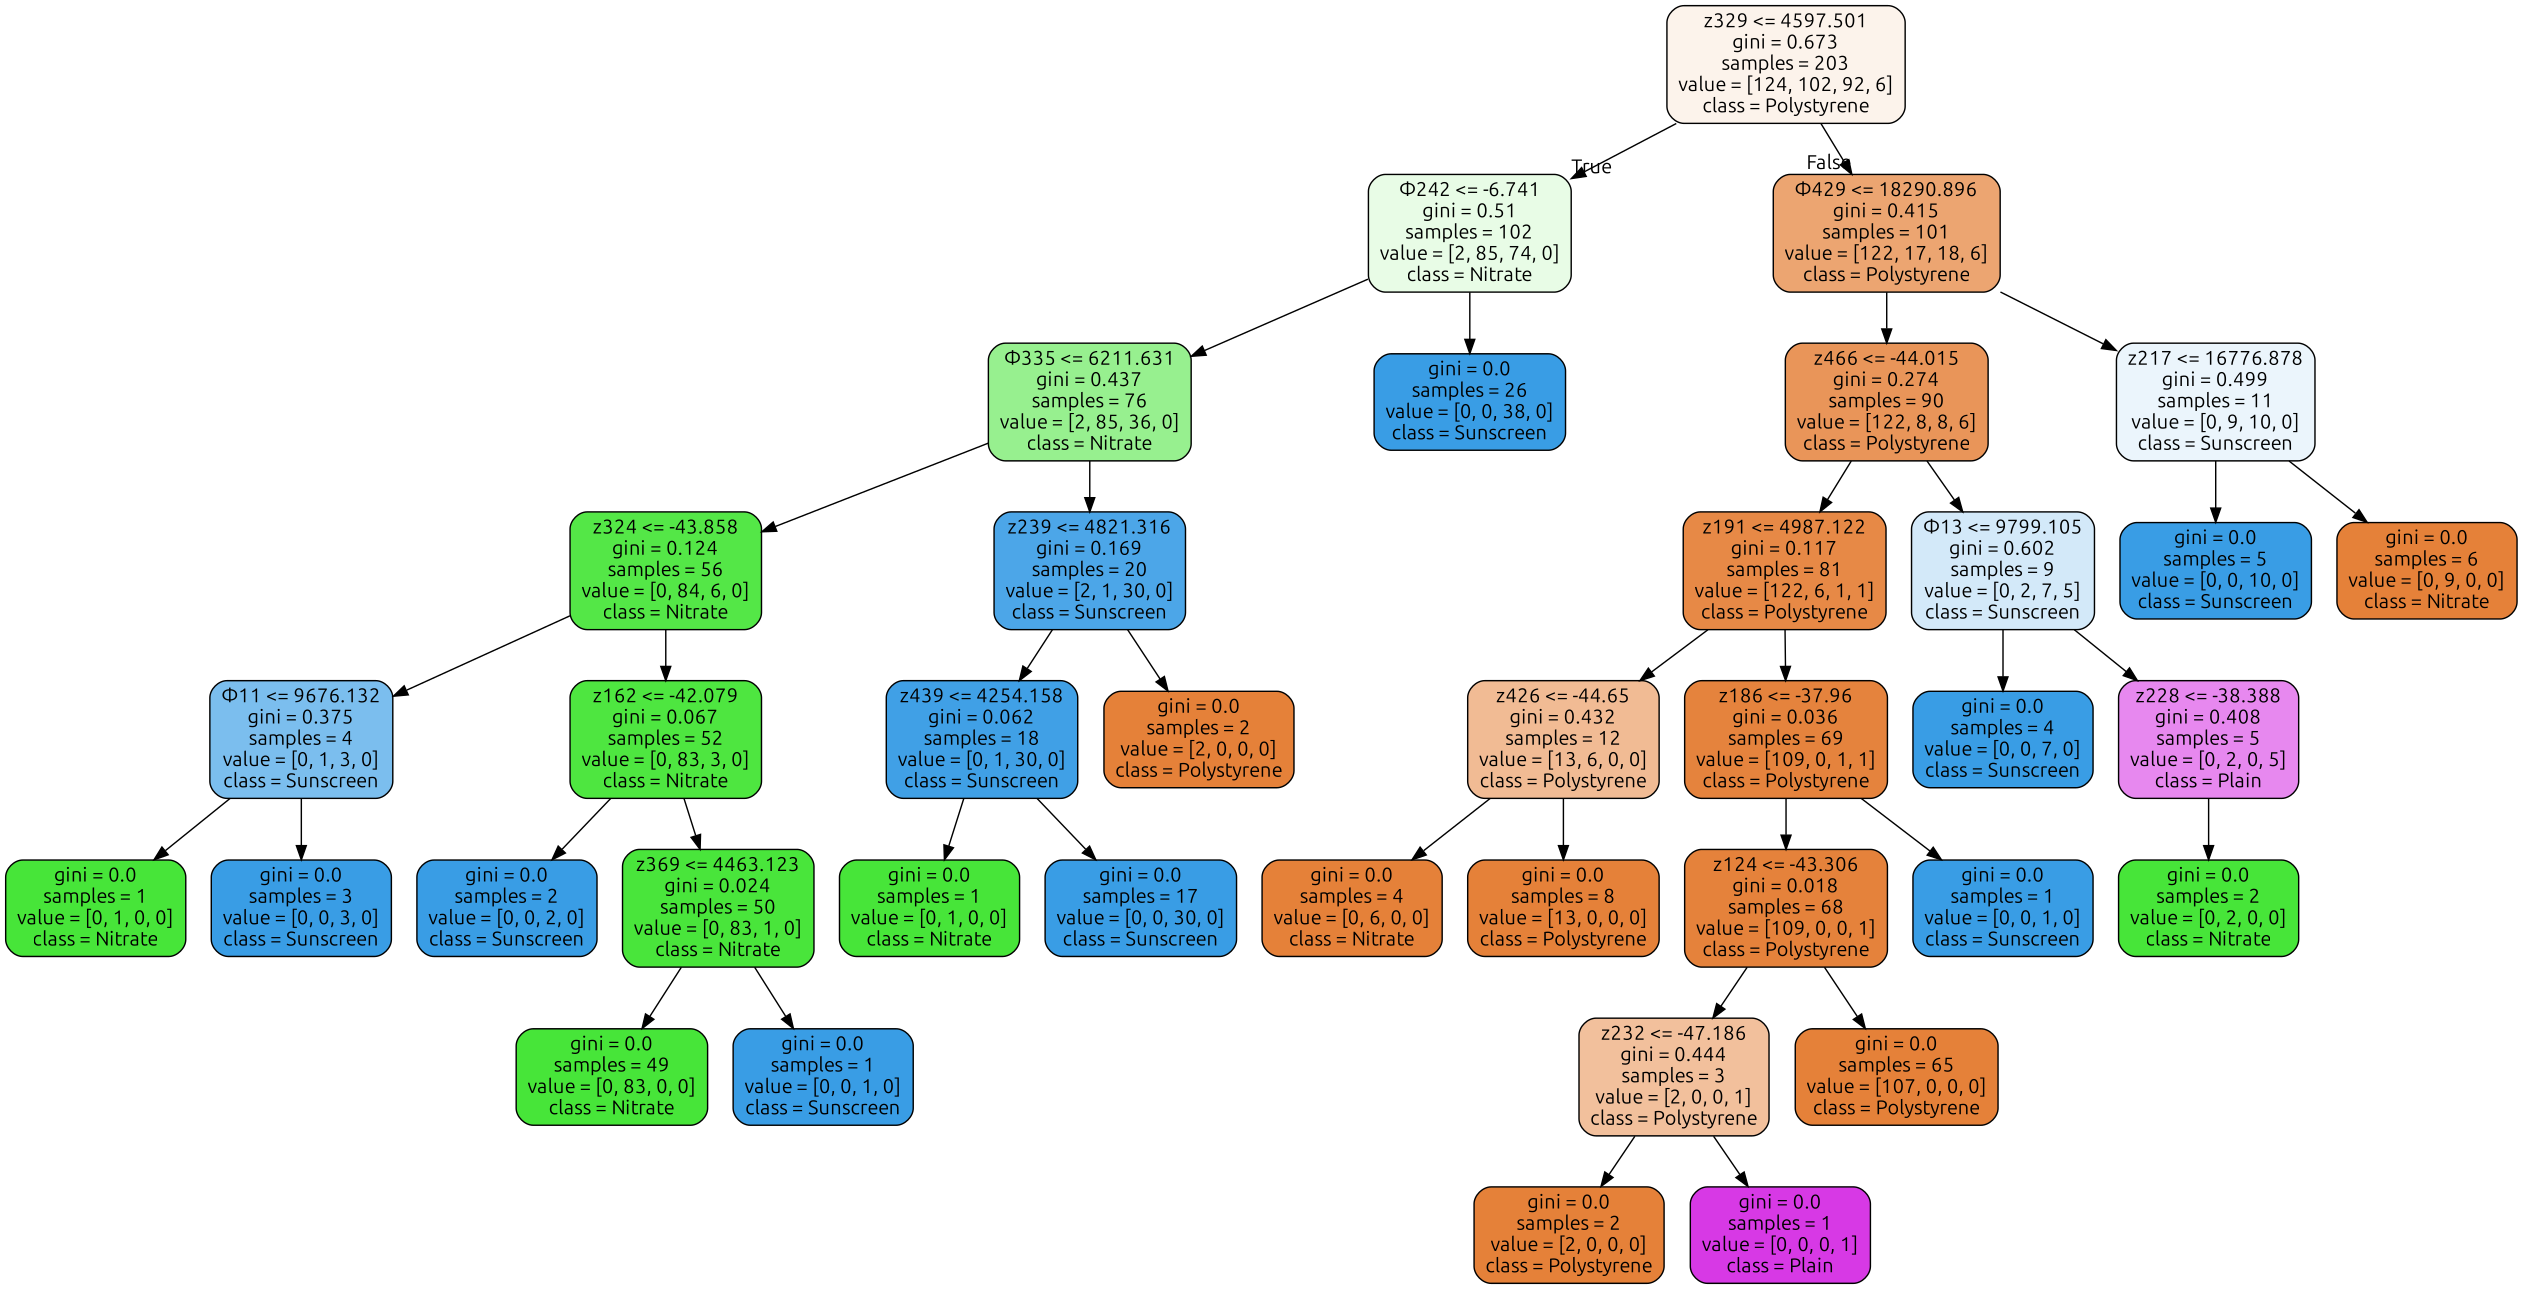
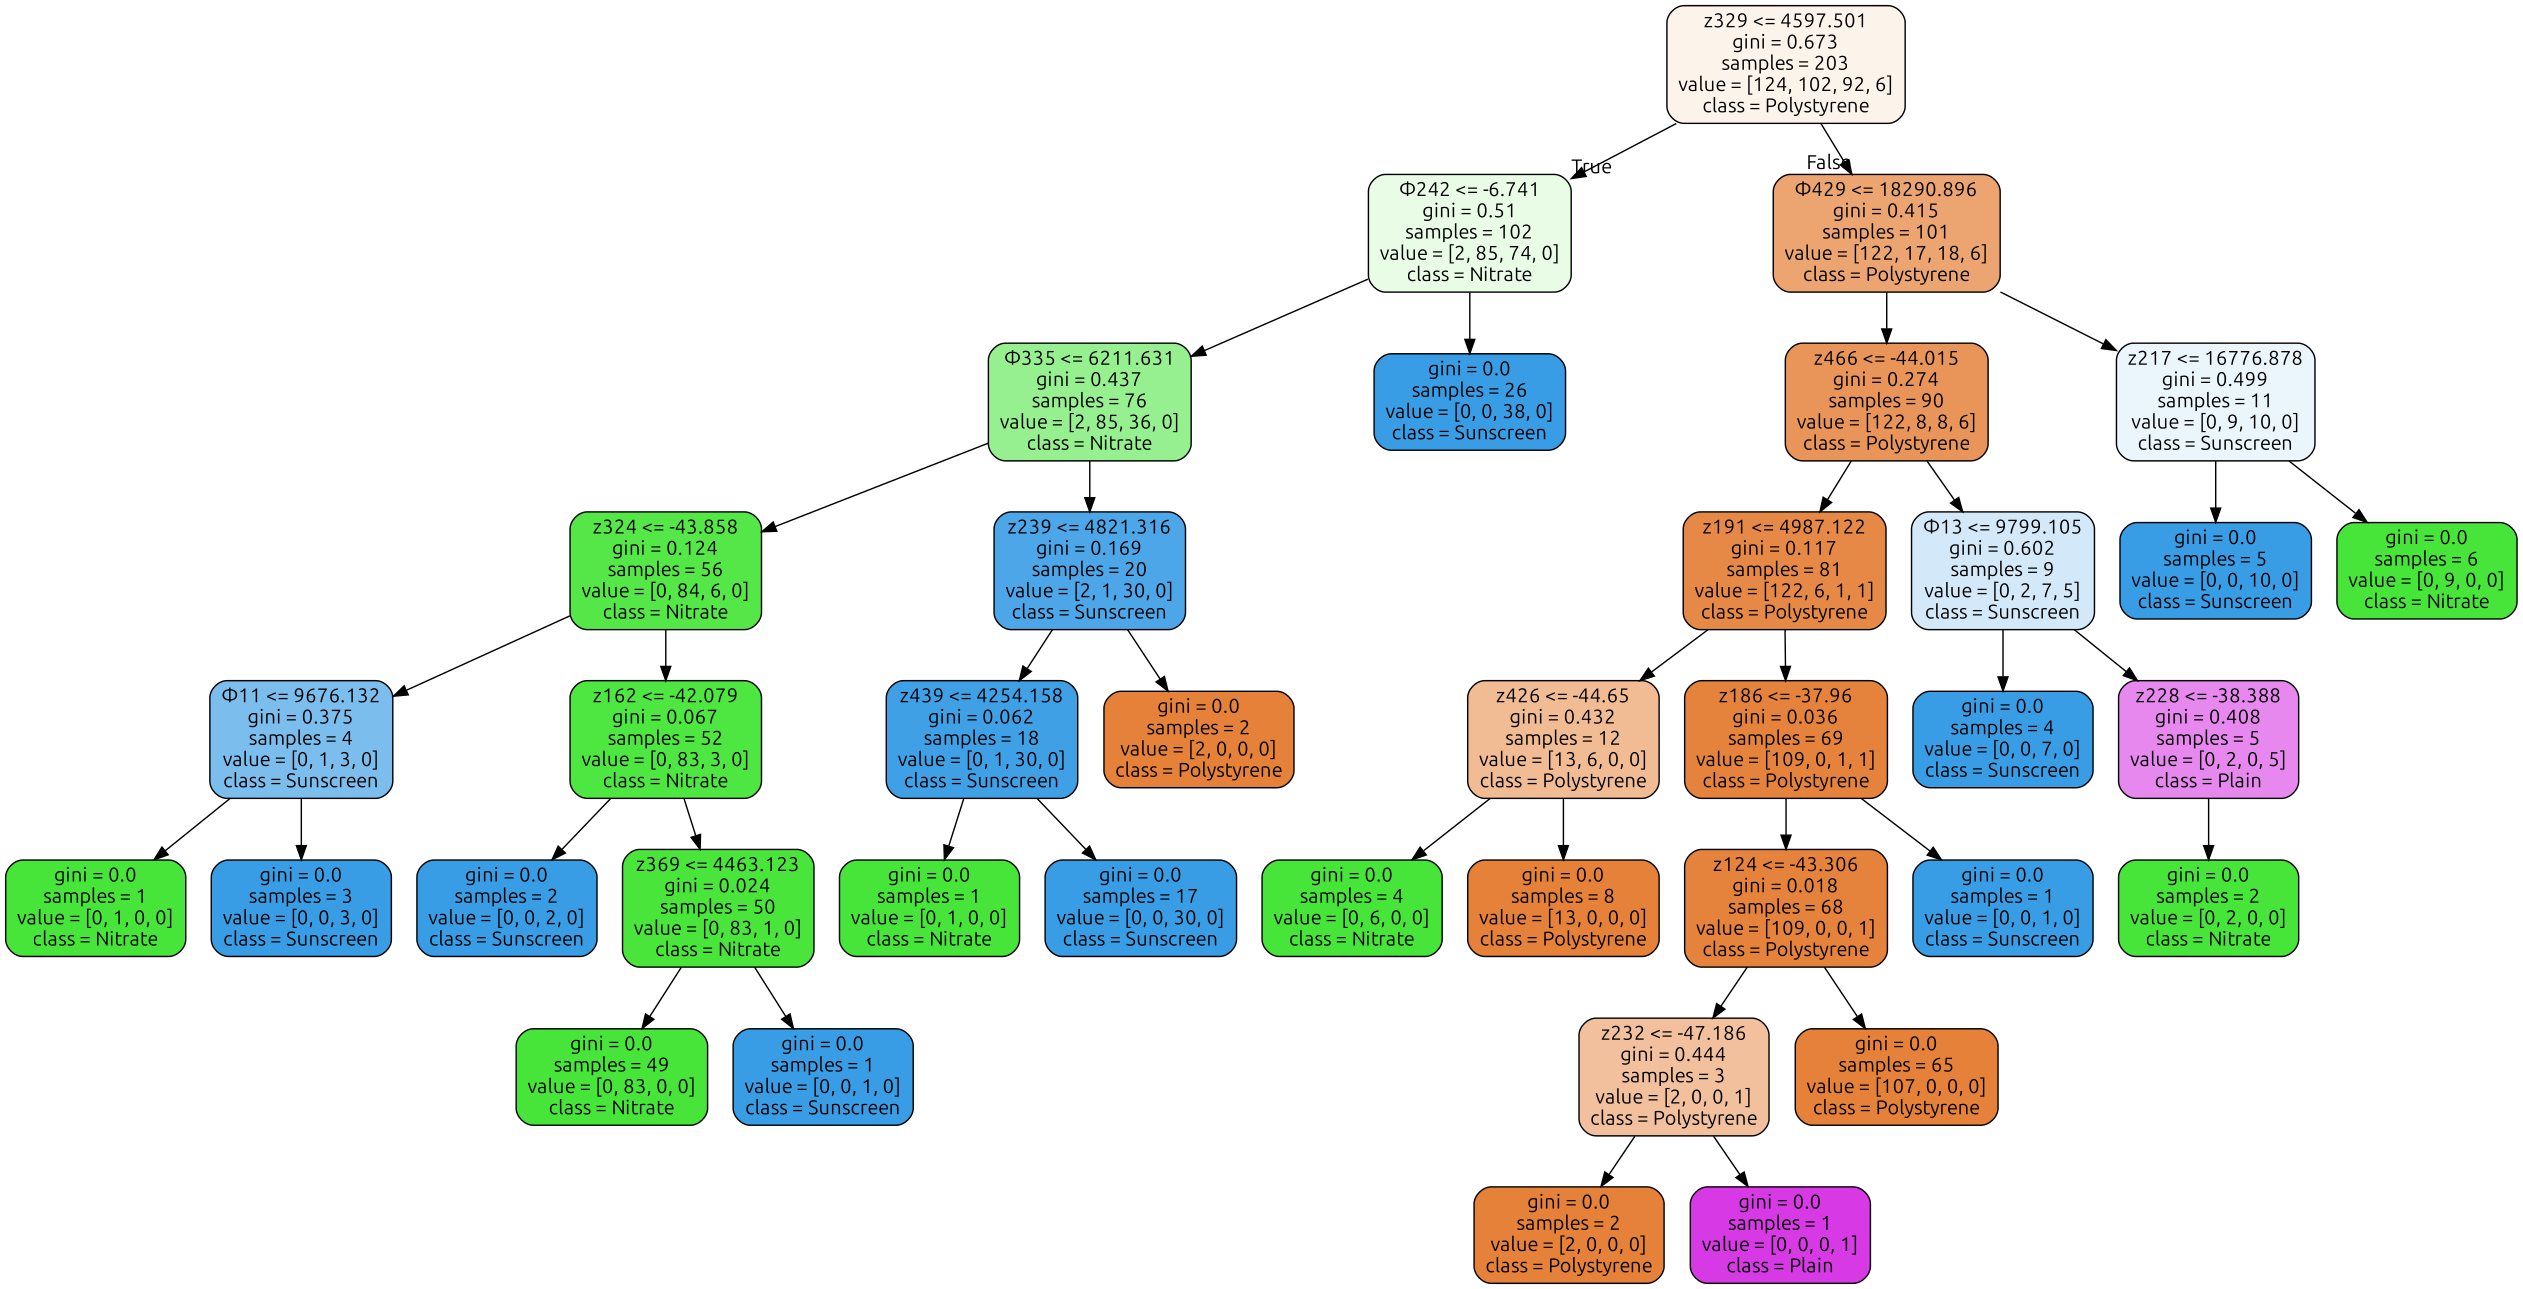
(2427, 571) -> (2427, 571)
(1352, 908) -> (1352, 908)
